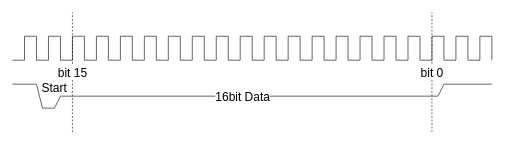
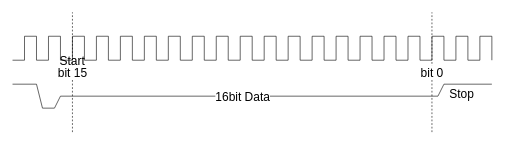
(54, 87) -> (72, 60)
none -> (462, 93)
